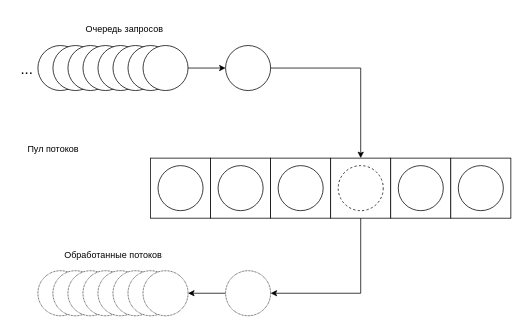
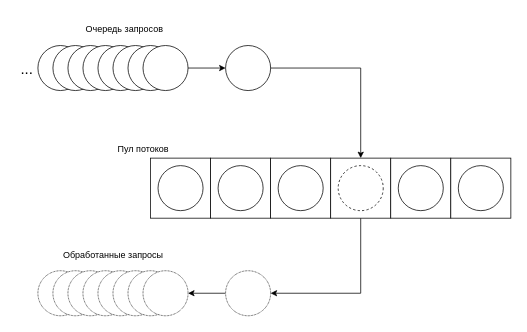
(53, 147) -> (143, 147)
(113, 252) -> (113, 252)
